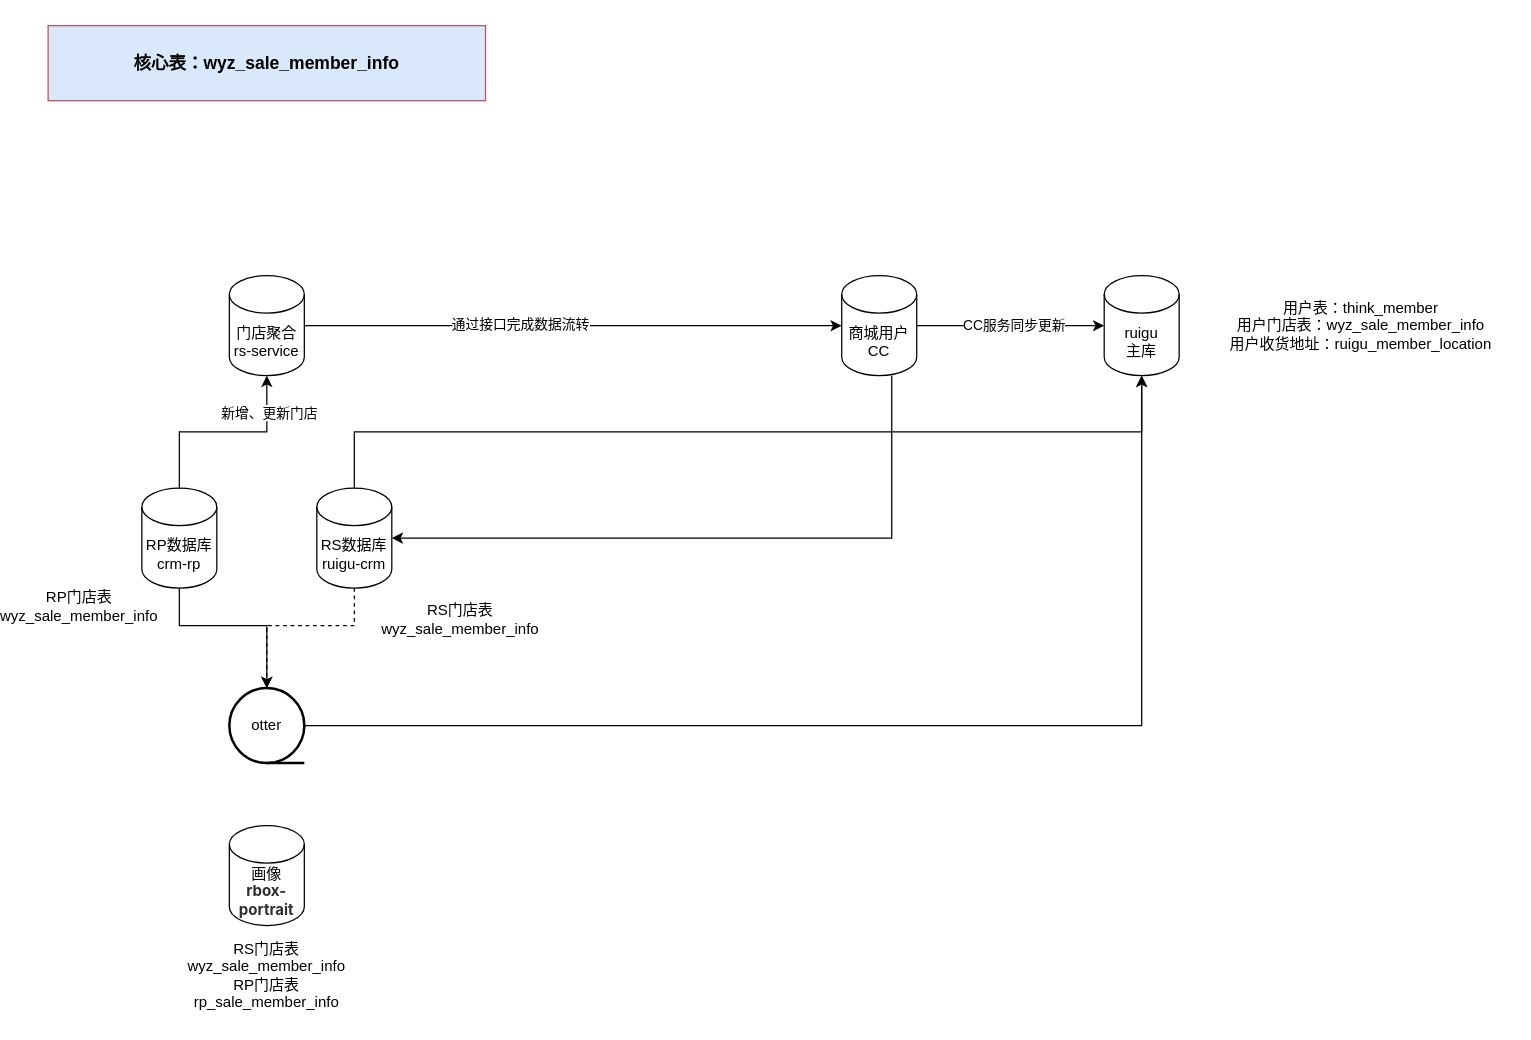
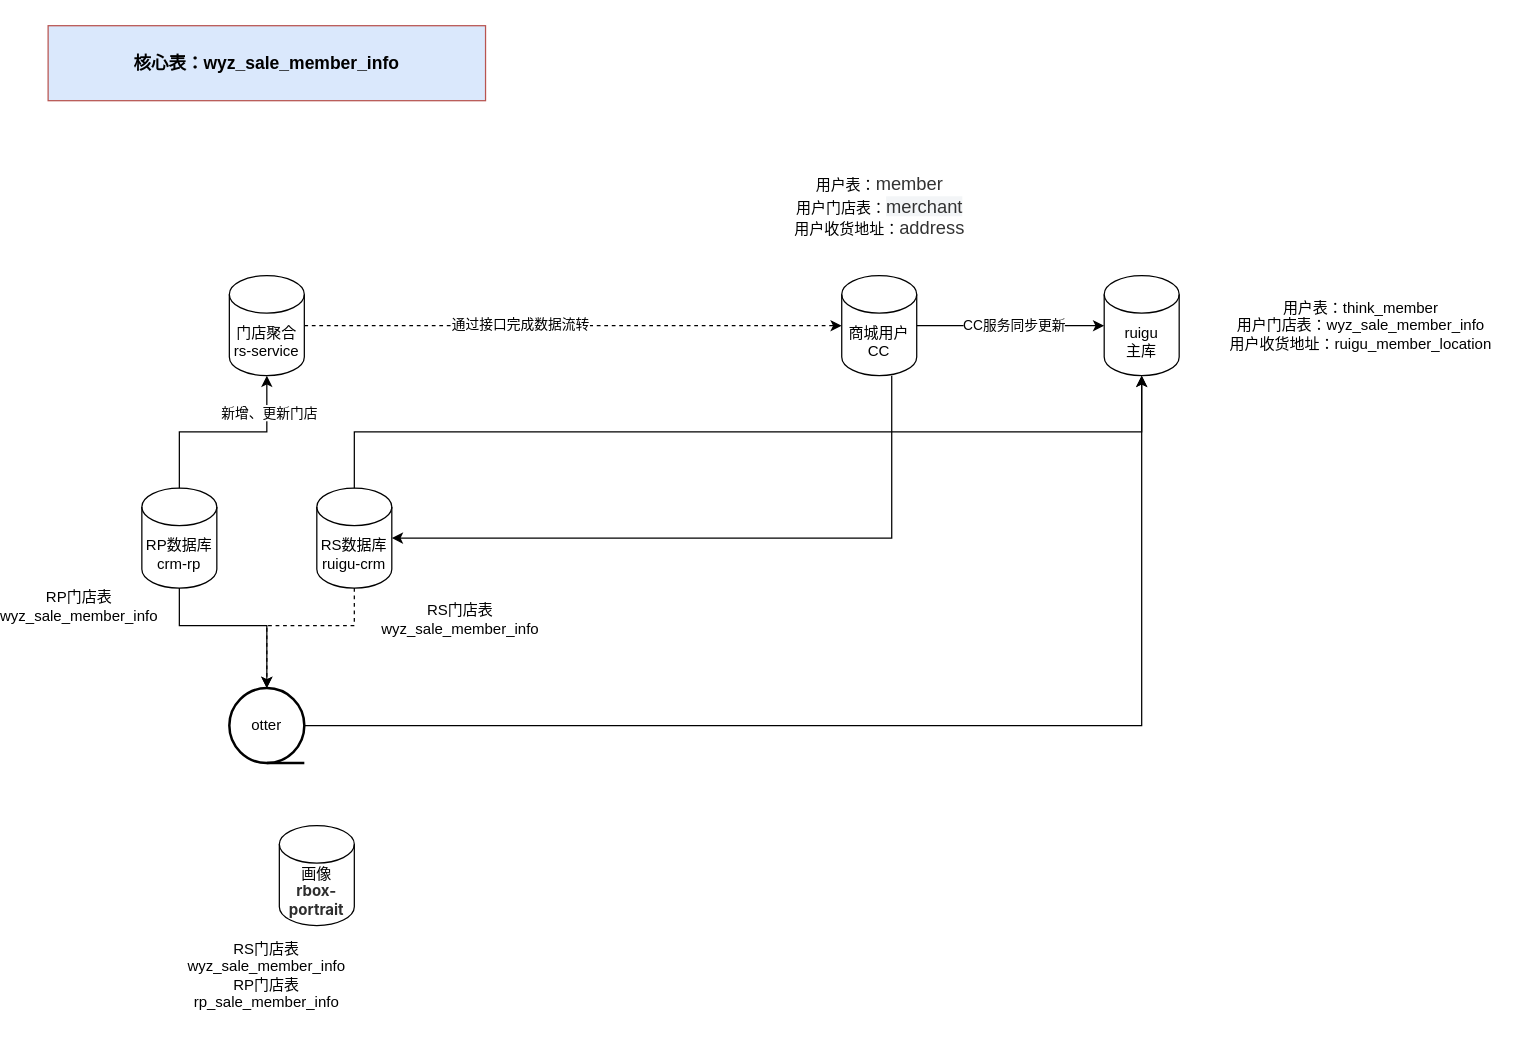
none -> (879, 207)
(710, 326) -> (710, 326)
(267, 876) -> (317, 876)
